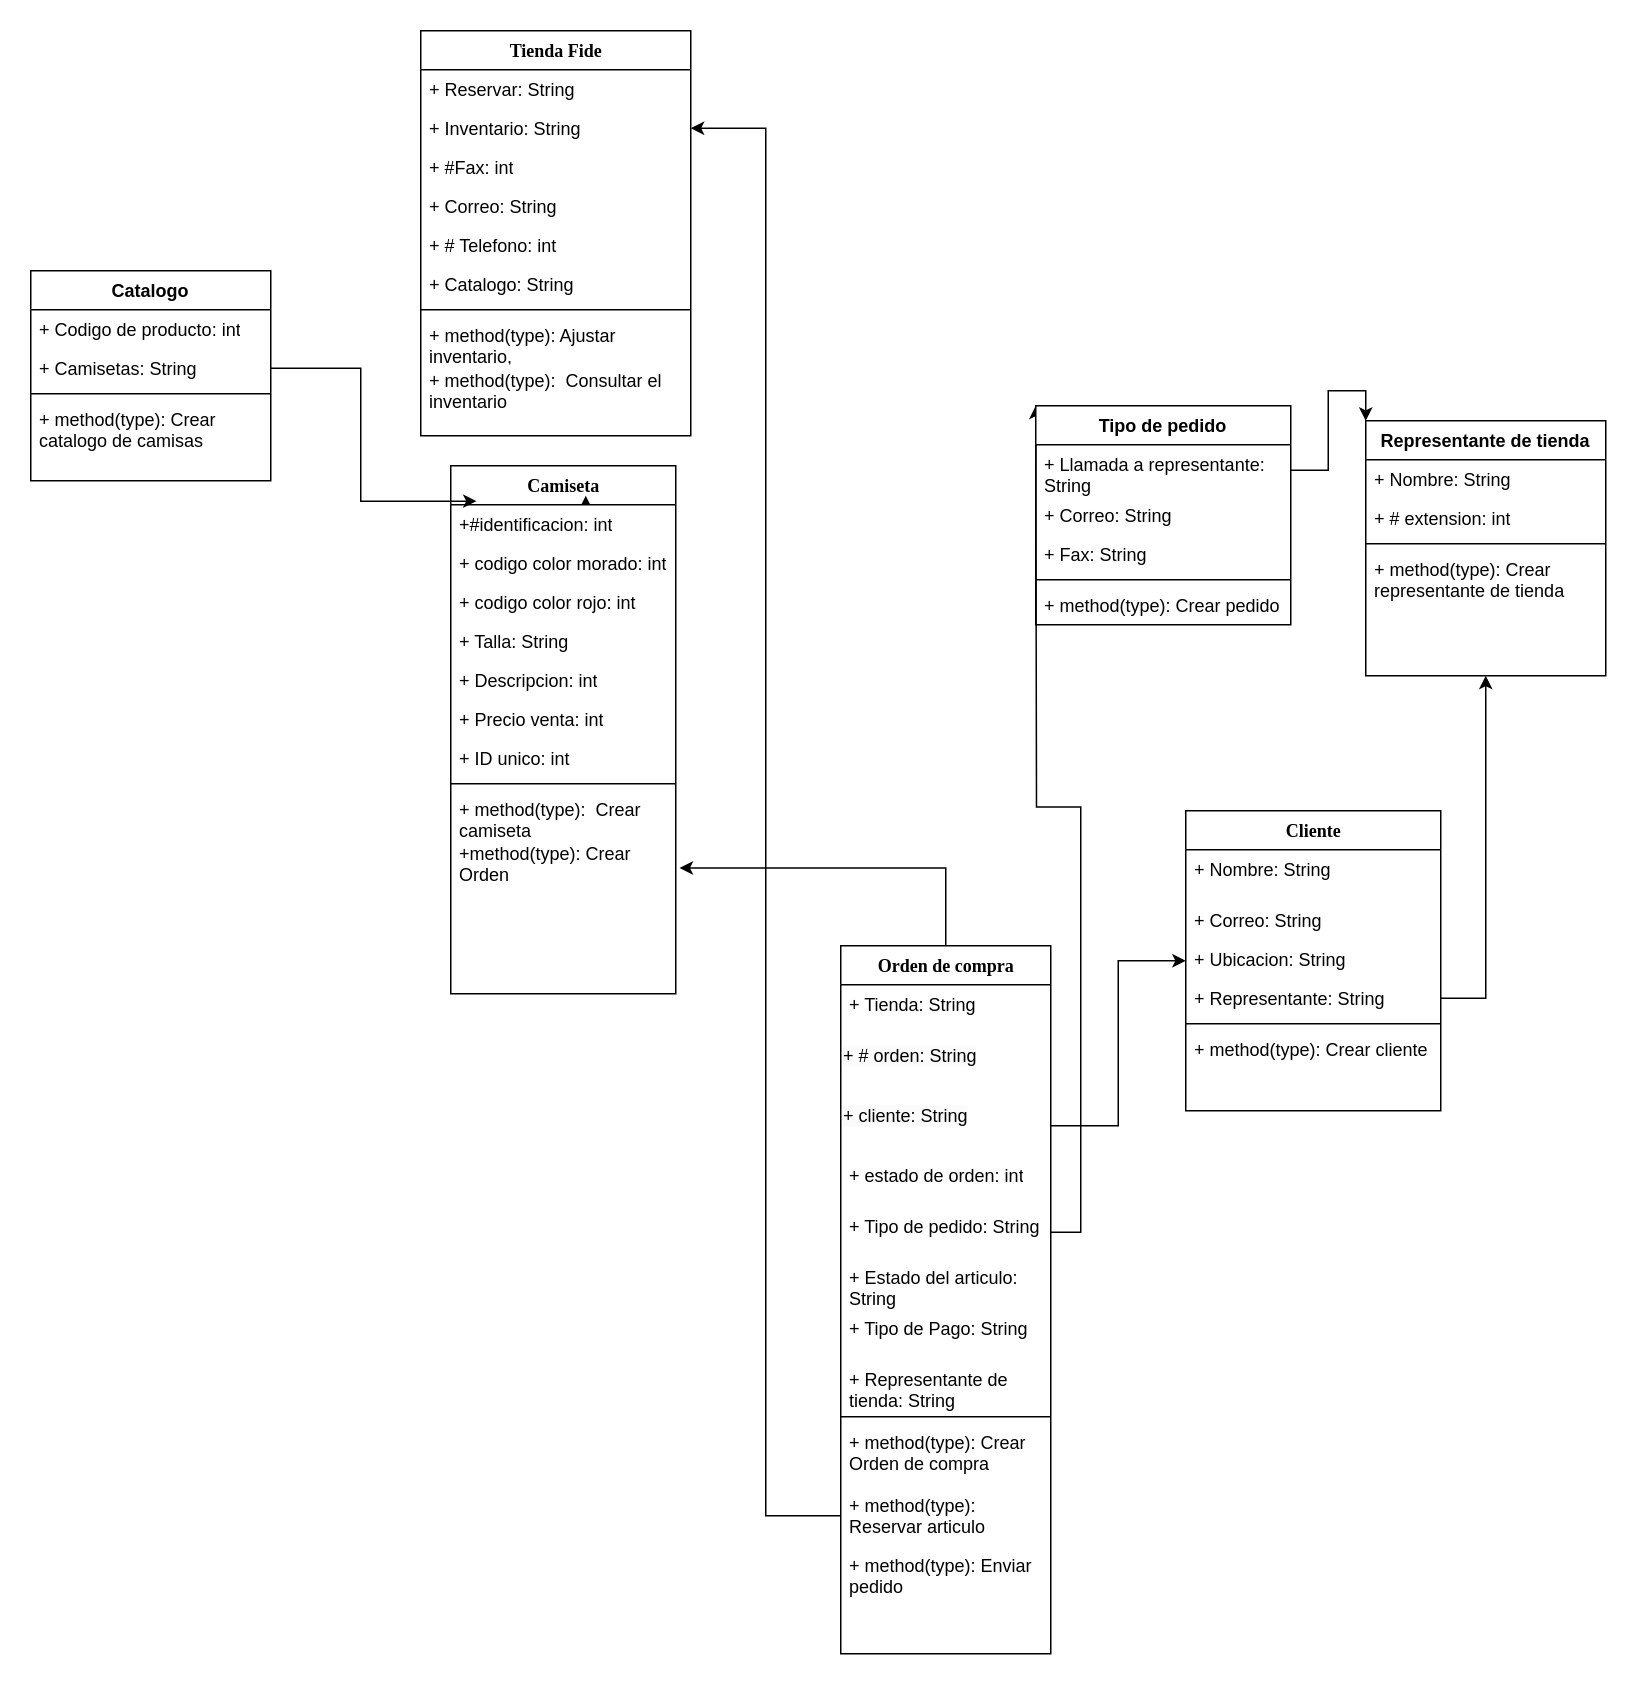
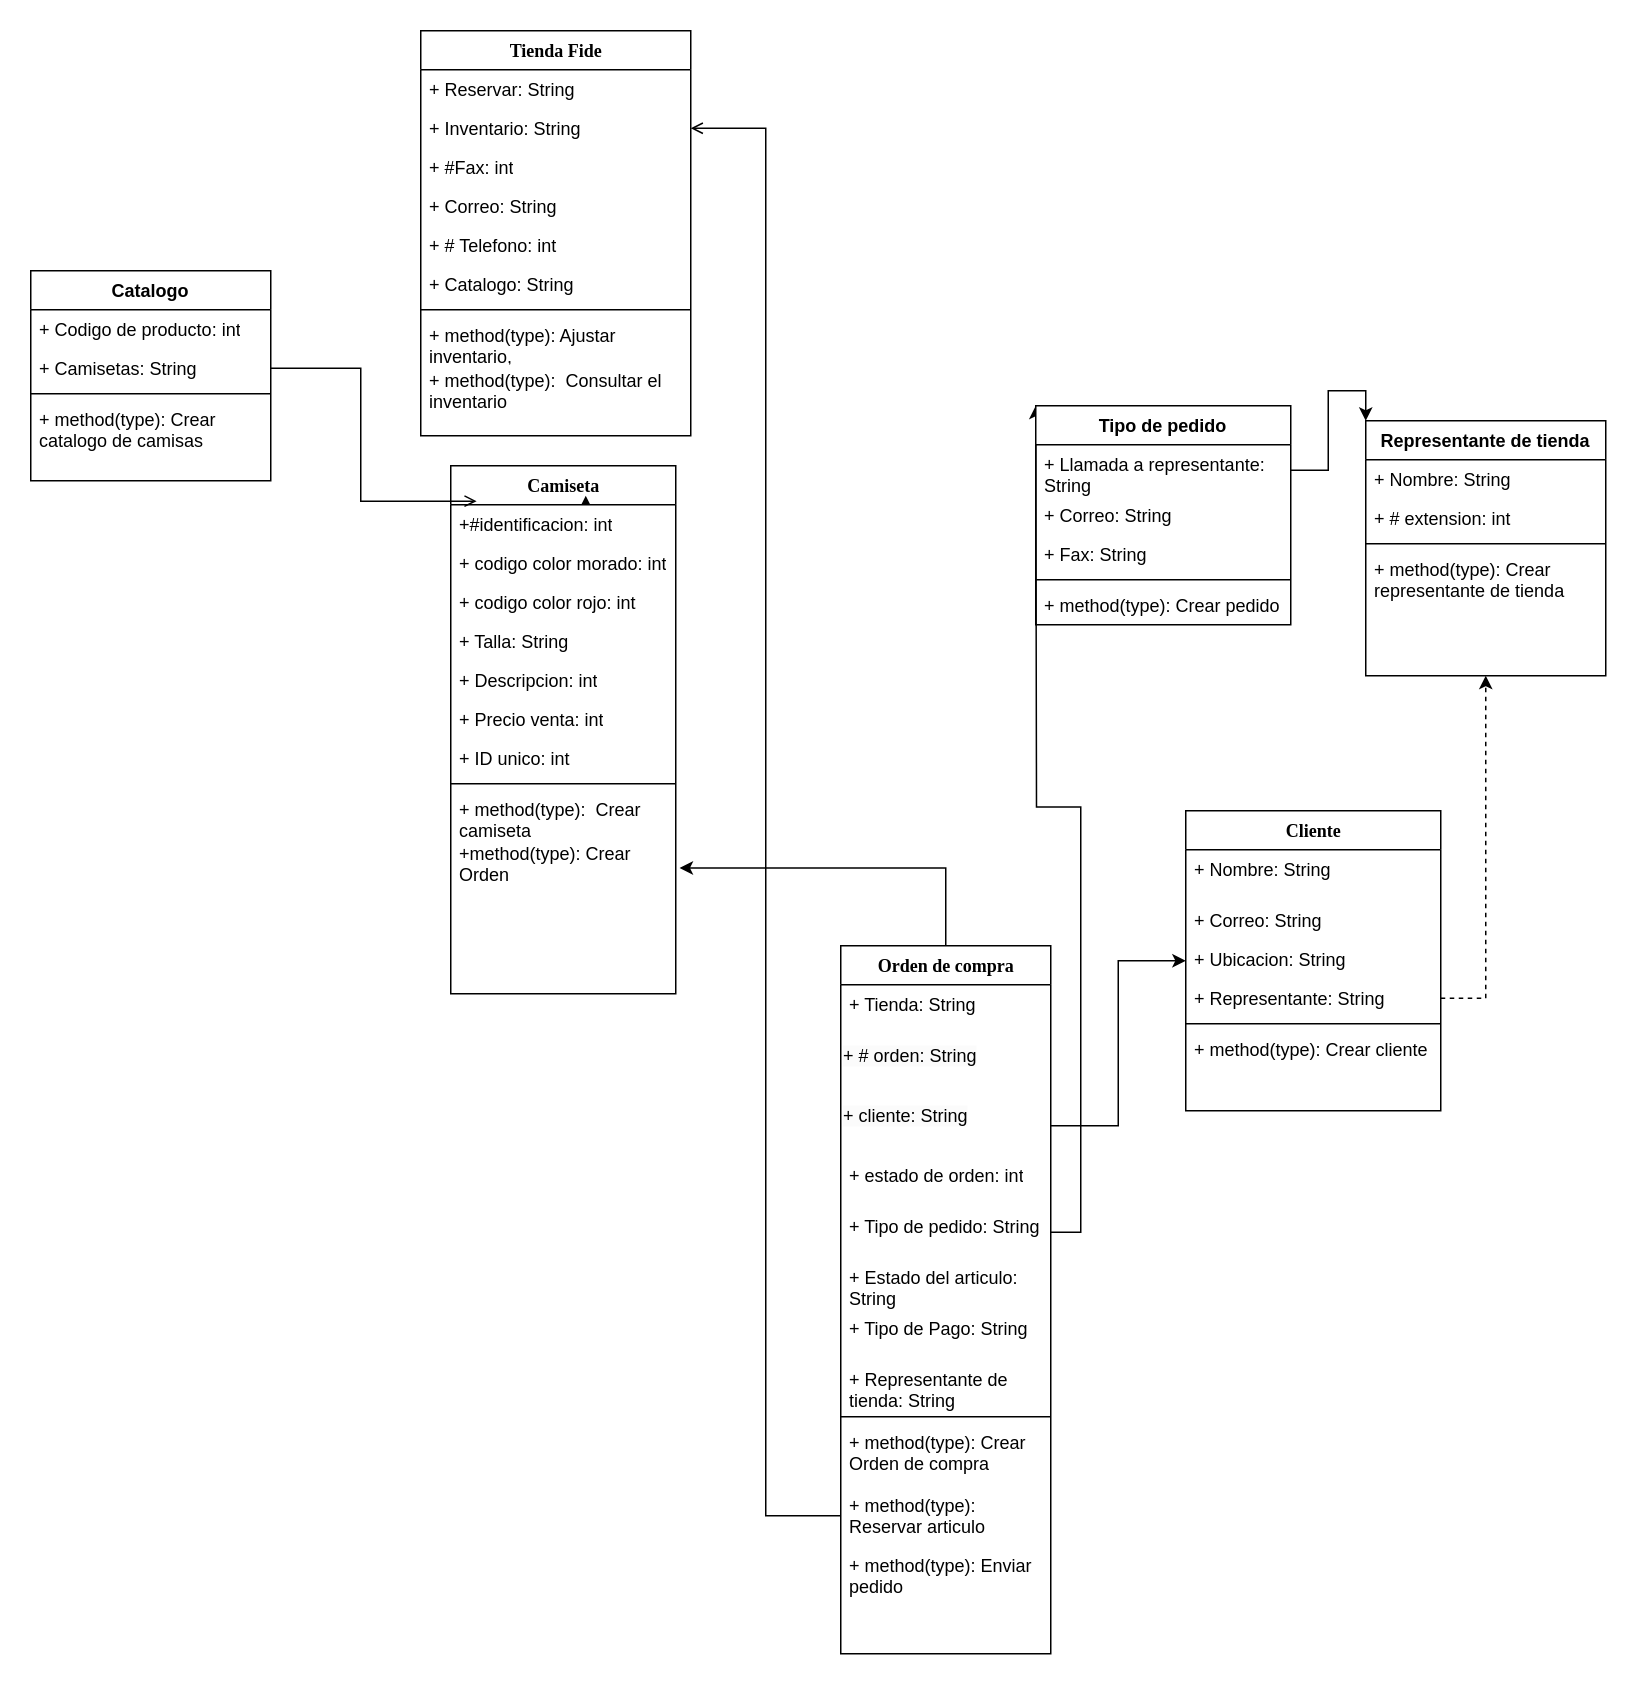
(702, 128) -> (699, 128)
(465, 501) -> (467, 501)
(1486, 864) -> (1486, 864)
